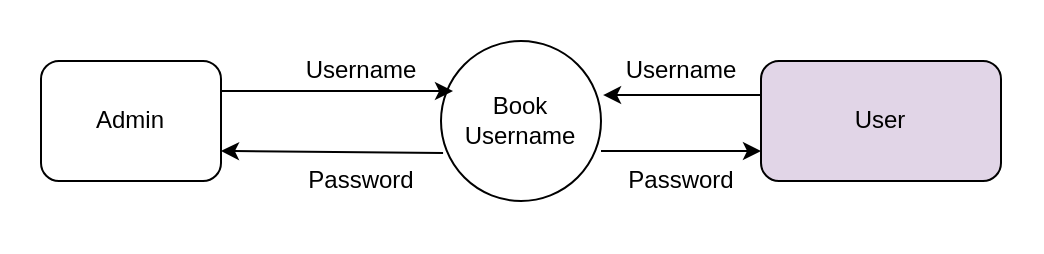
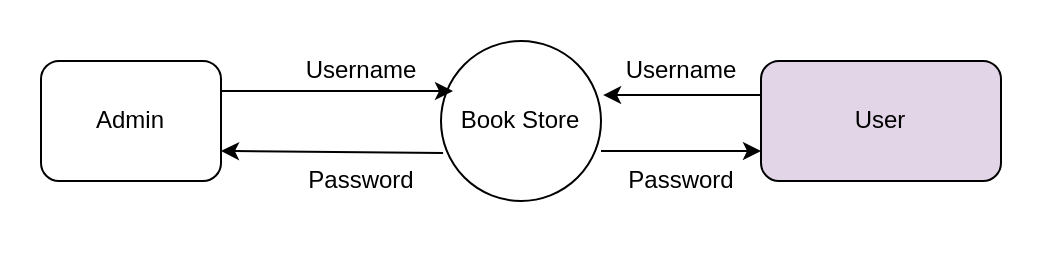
(521, 121) -> (521, 121)
